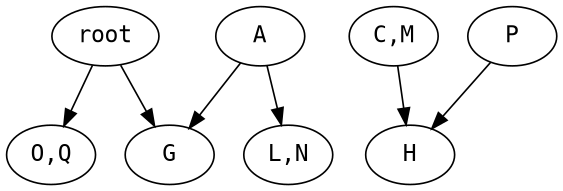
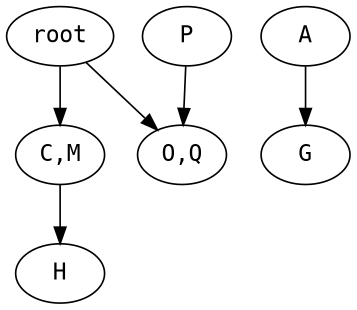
(134, 88) -> (60, 87)
(467, 89) -> (185, 87)
(288, 155) -> none
